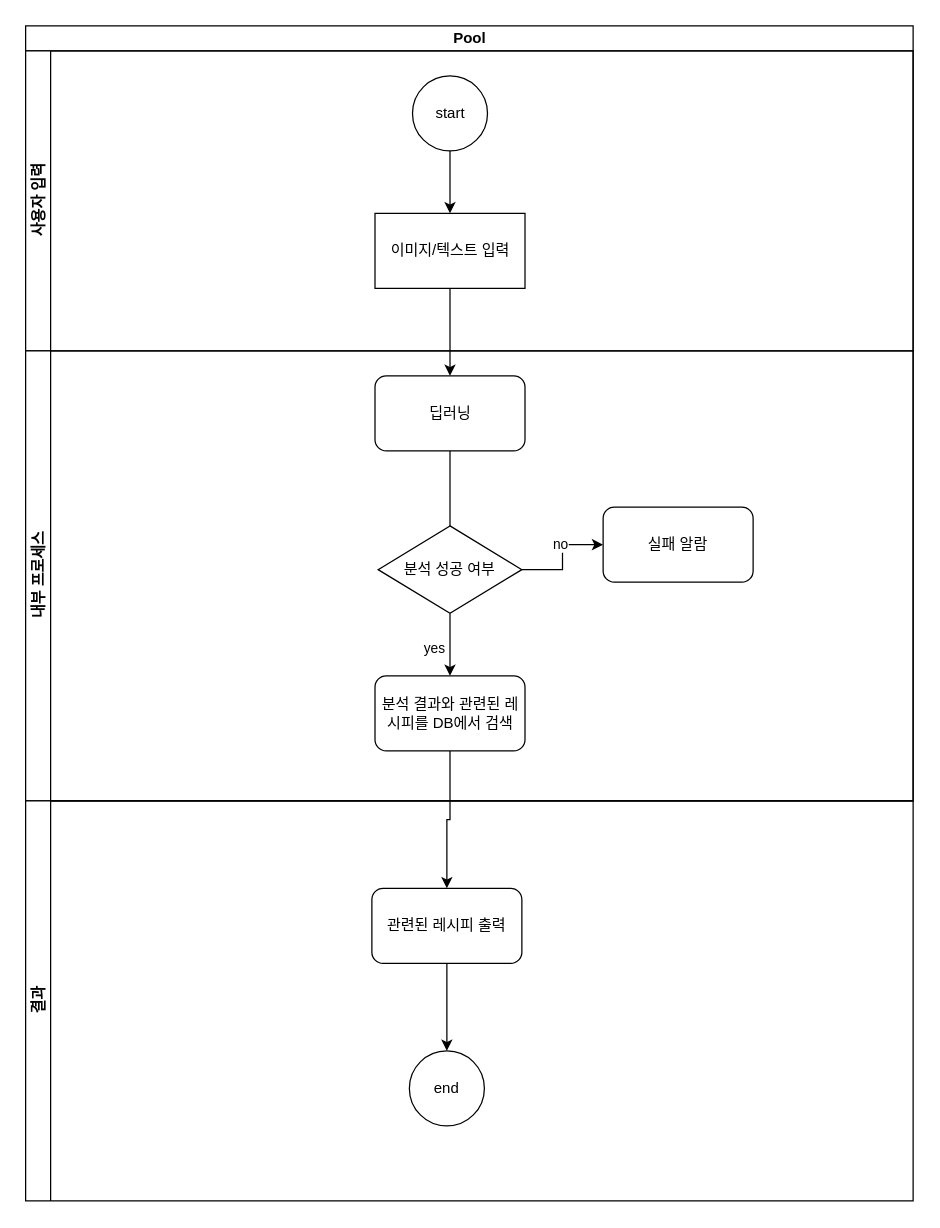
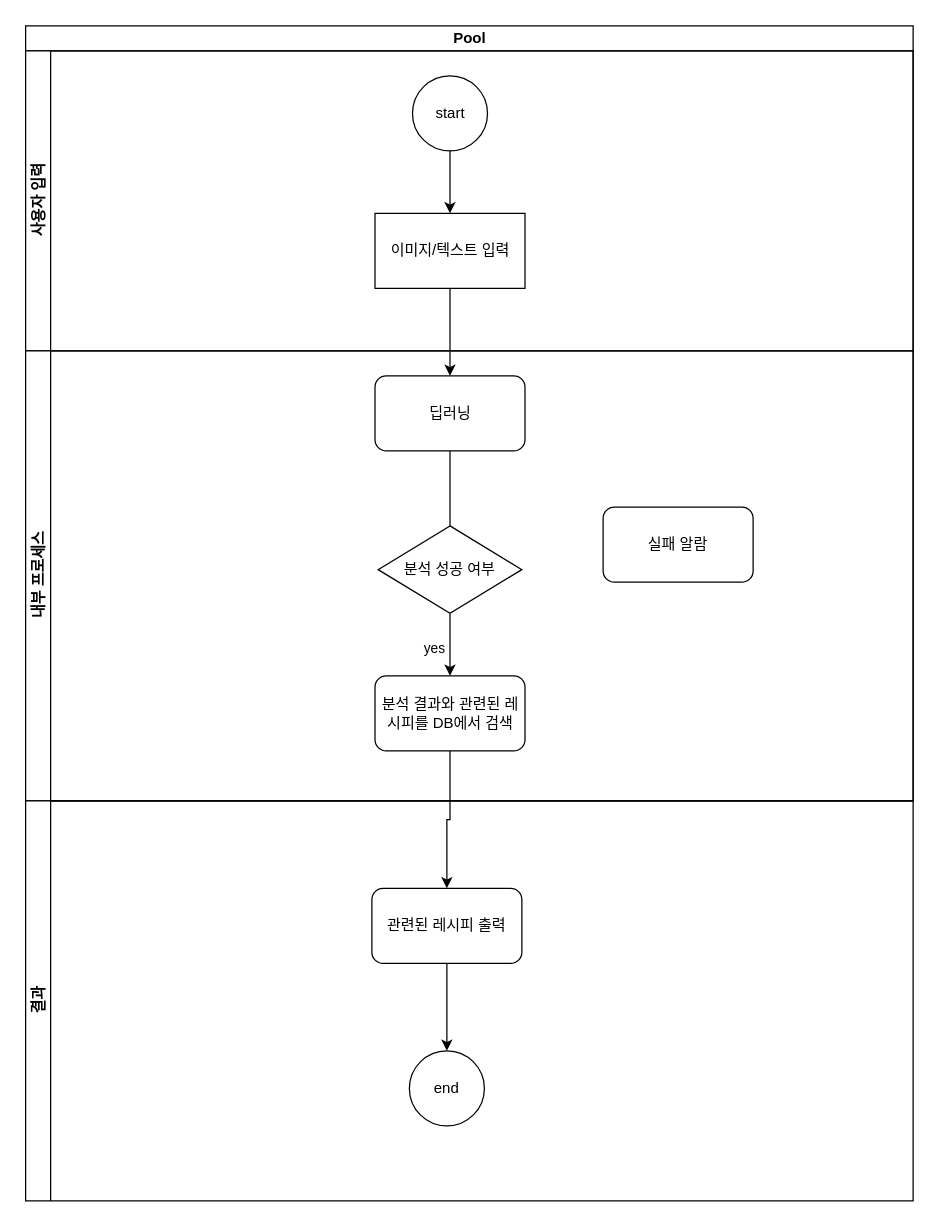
(563, 561) -> none
